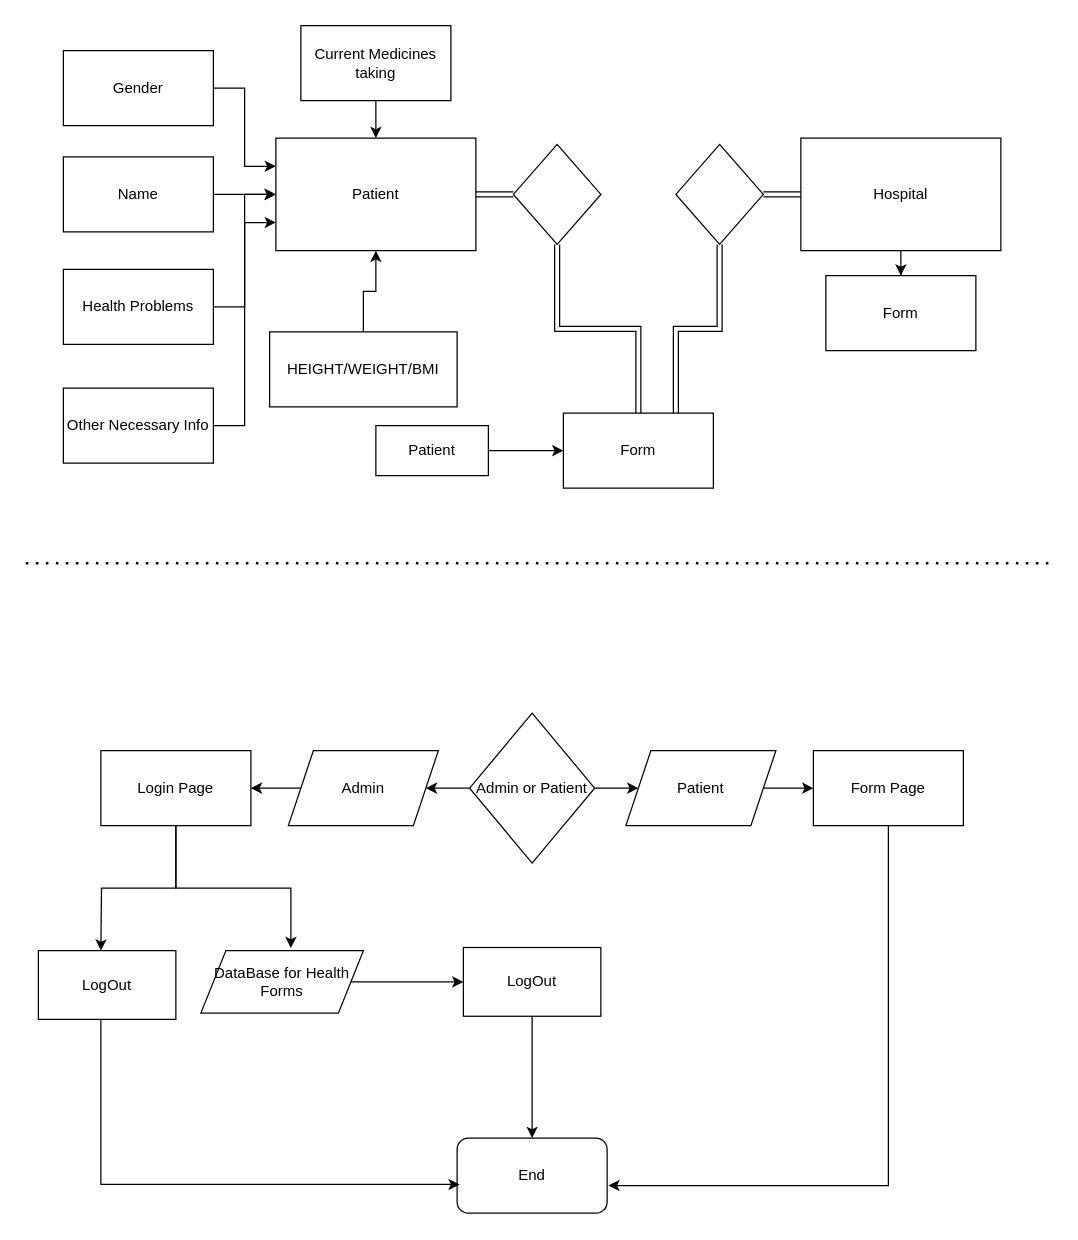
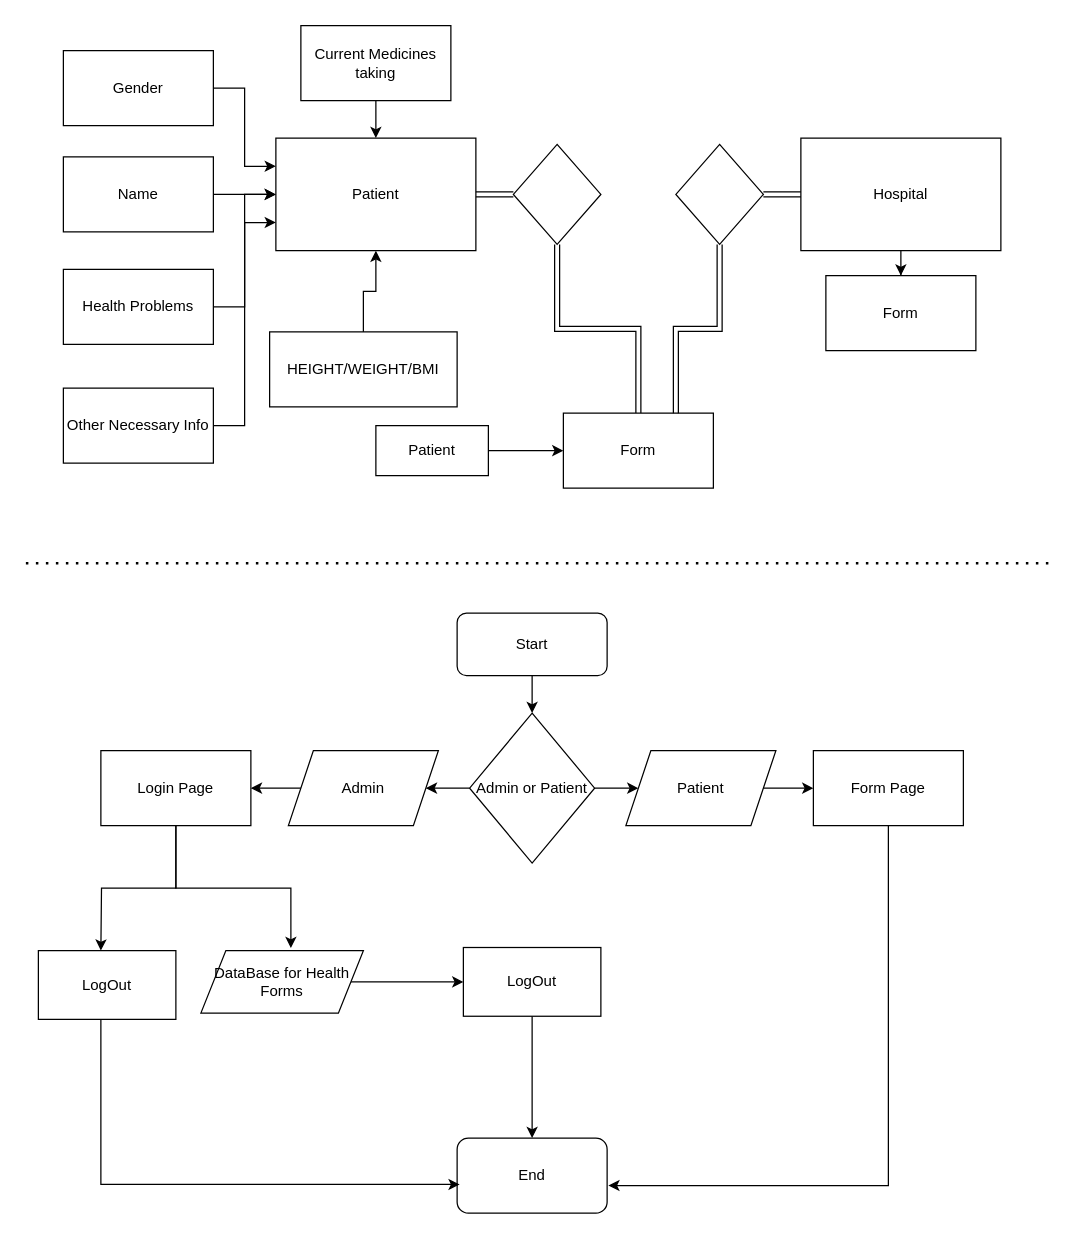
none -> (532, 644)
none -> (532, 699)
